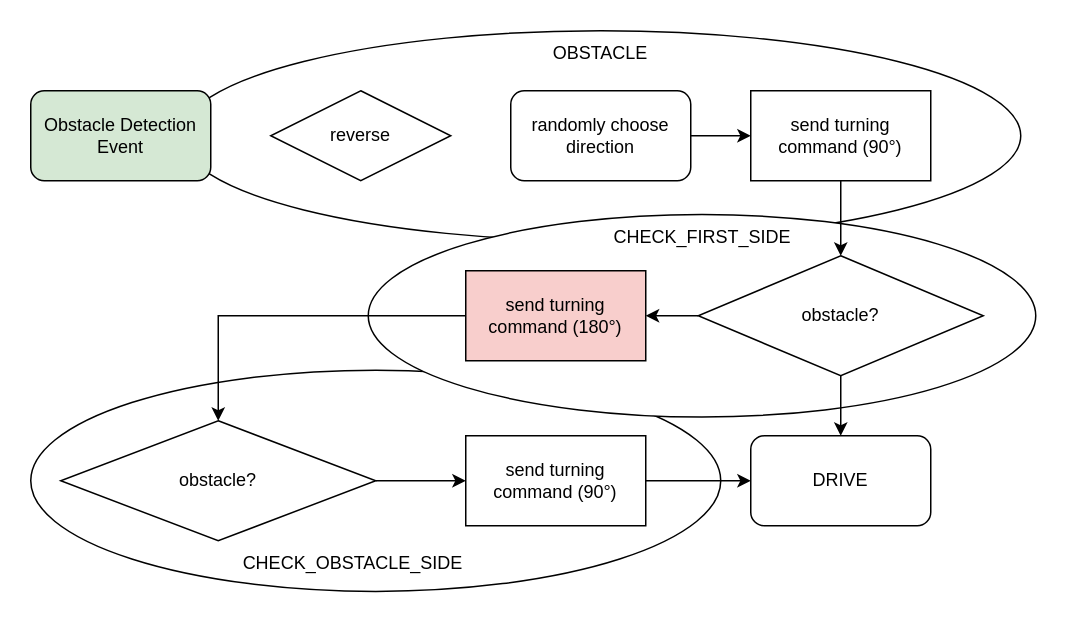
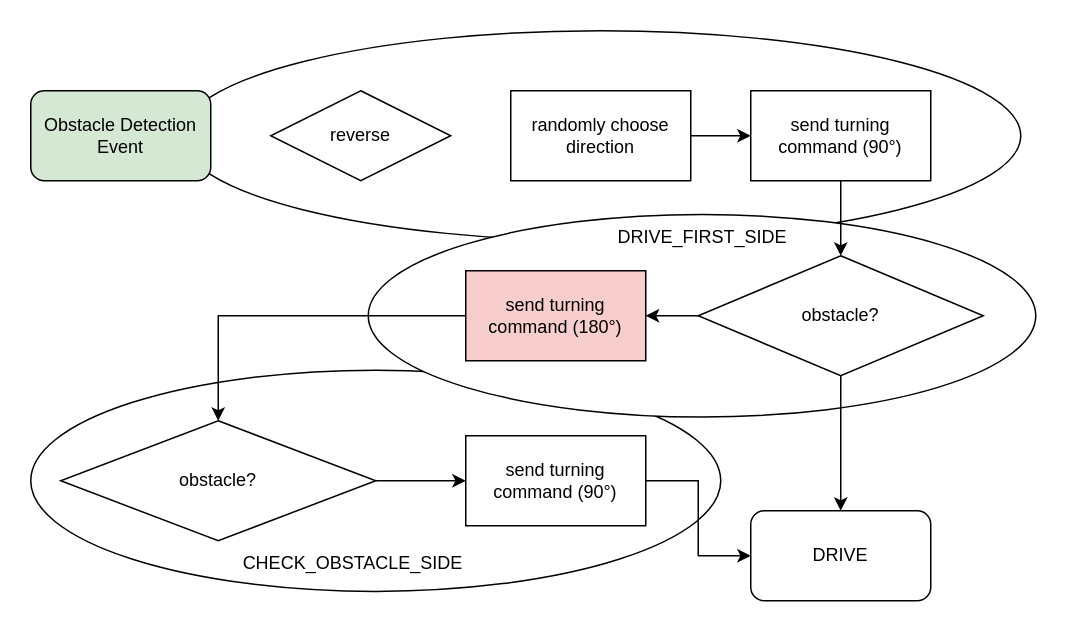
(601, 53) -> none
(601, 136) -> (601, 136)
(703, 238) -> (703, 238)
(841, 481) -> (841, 556)
